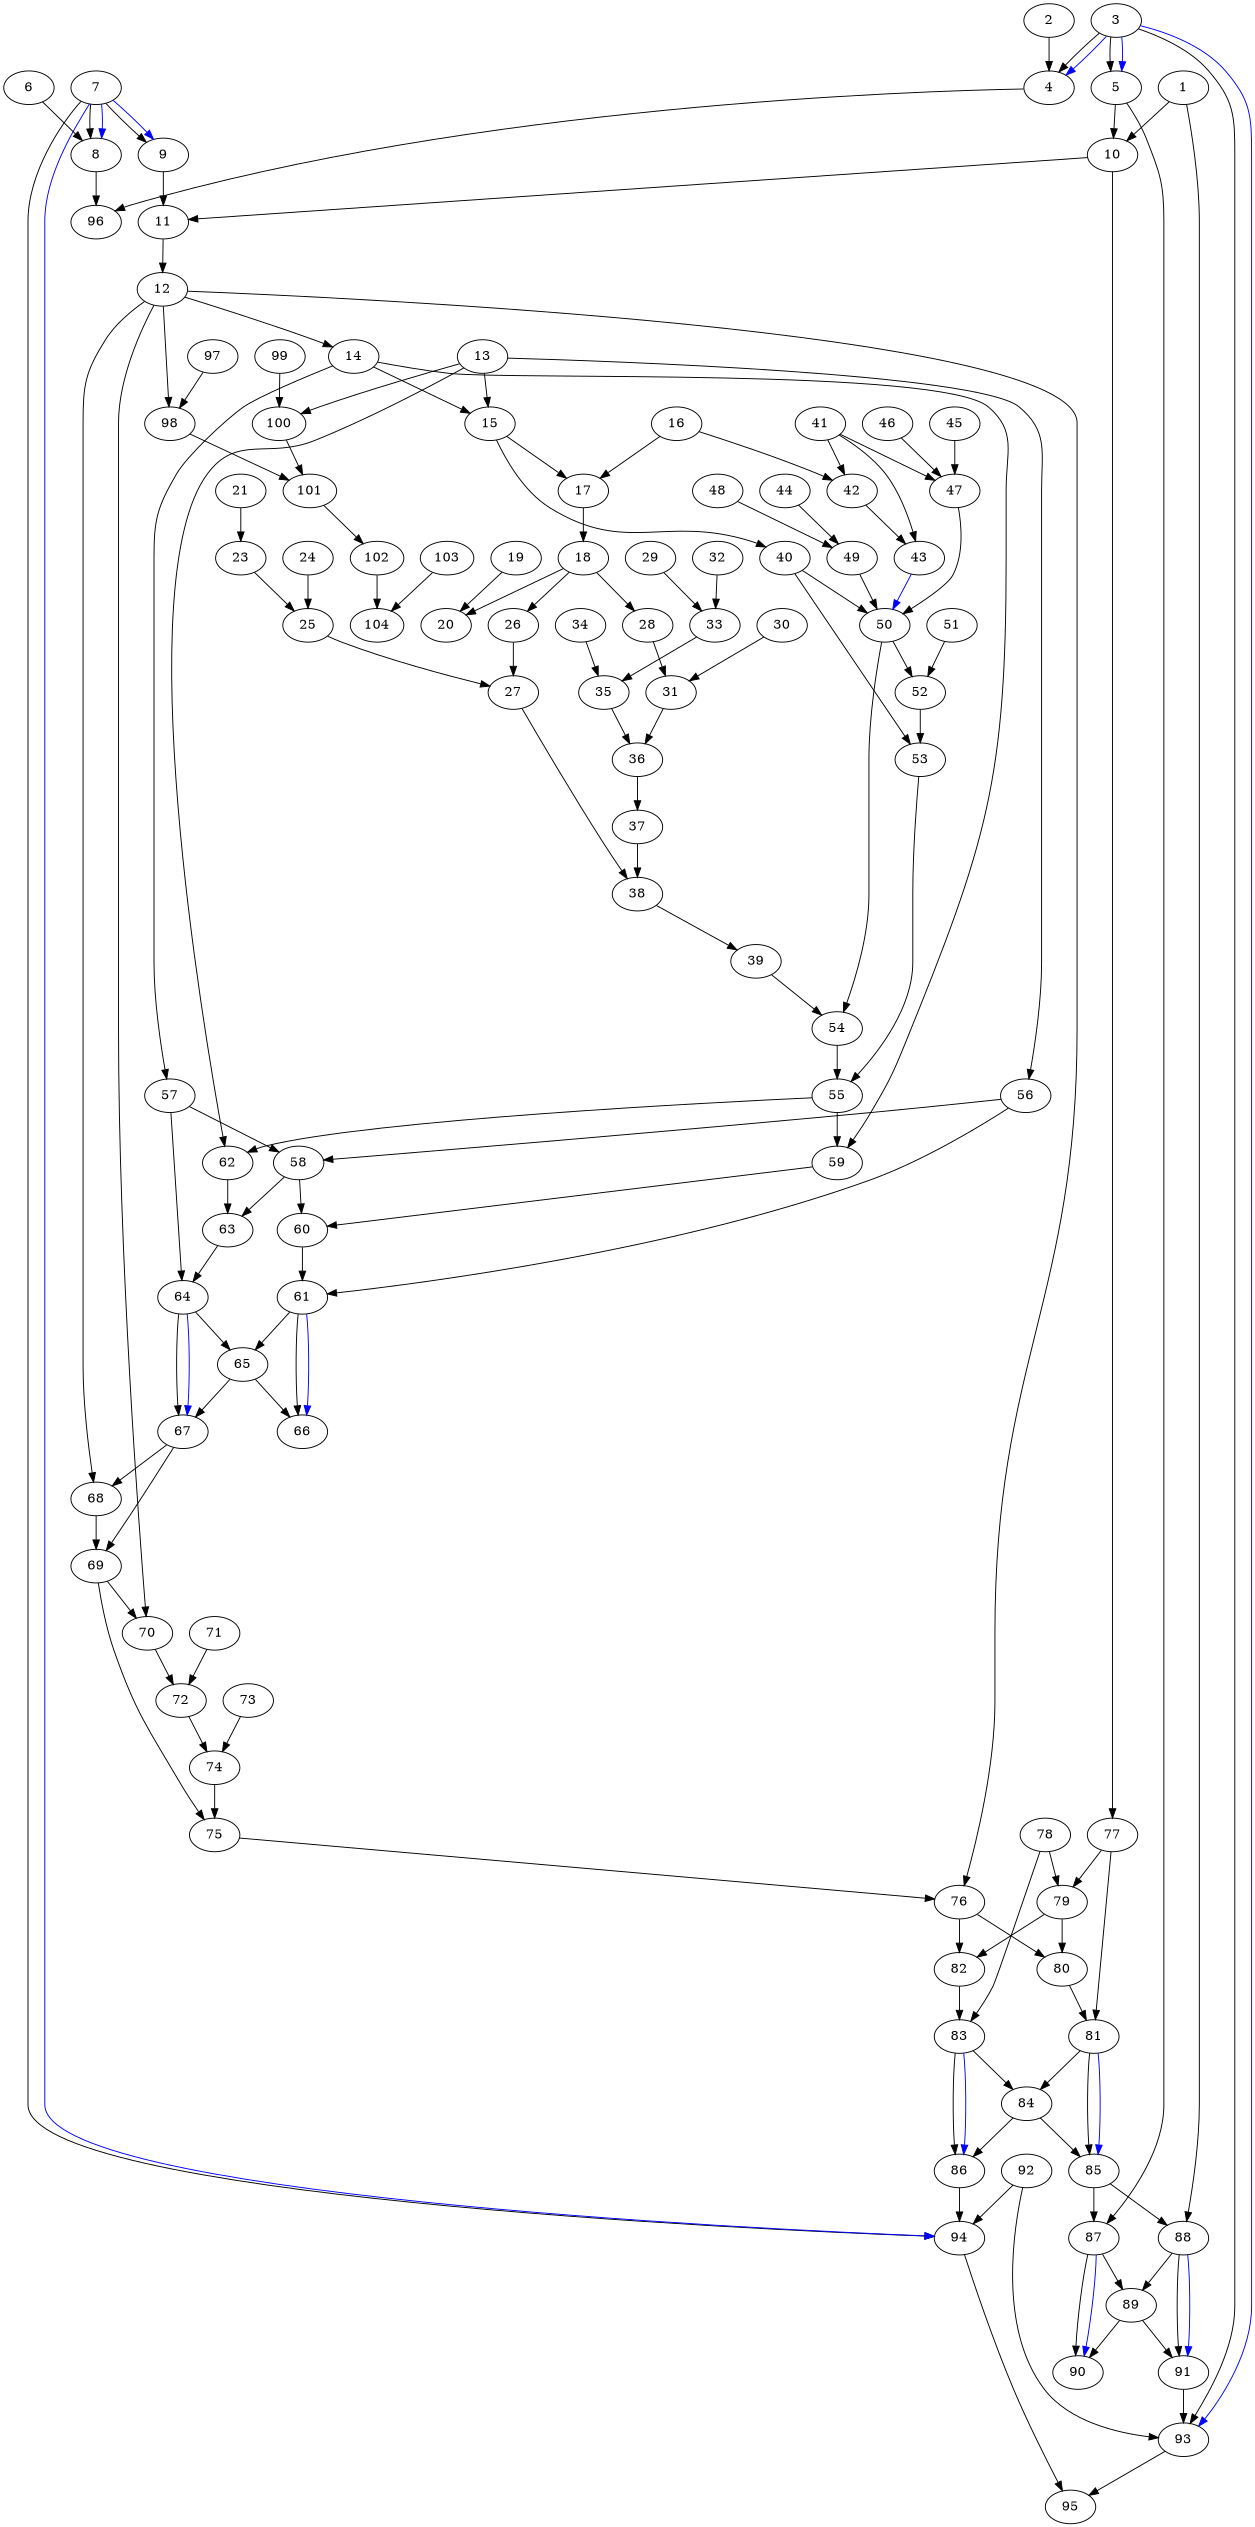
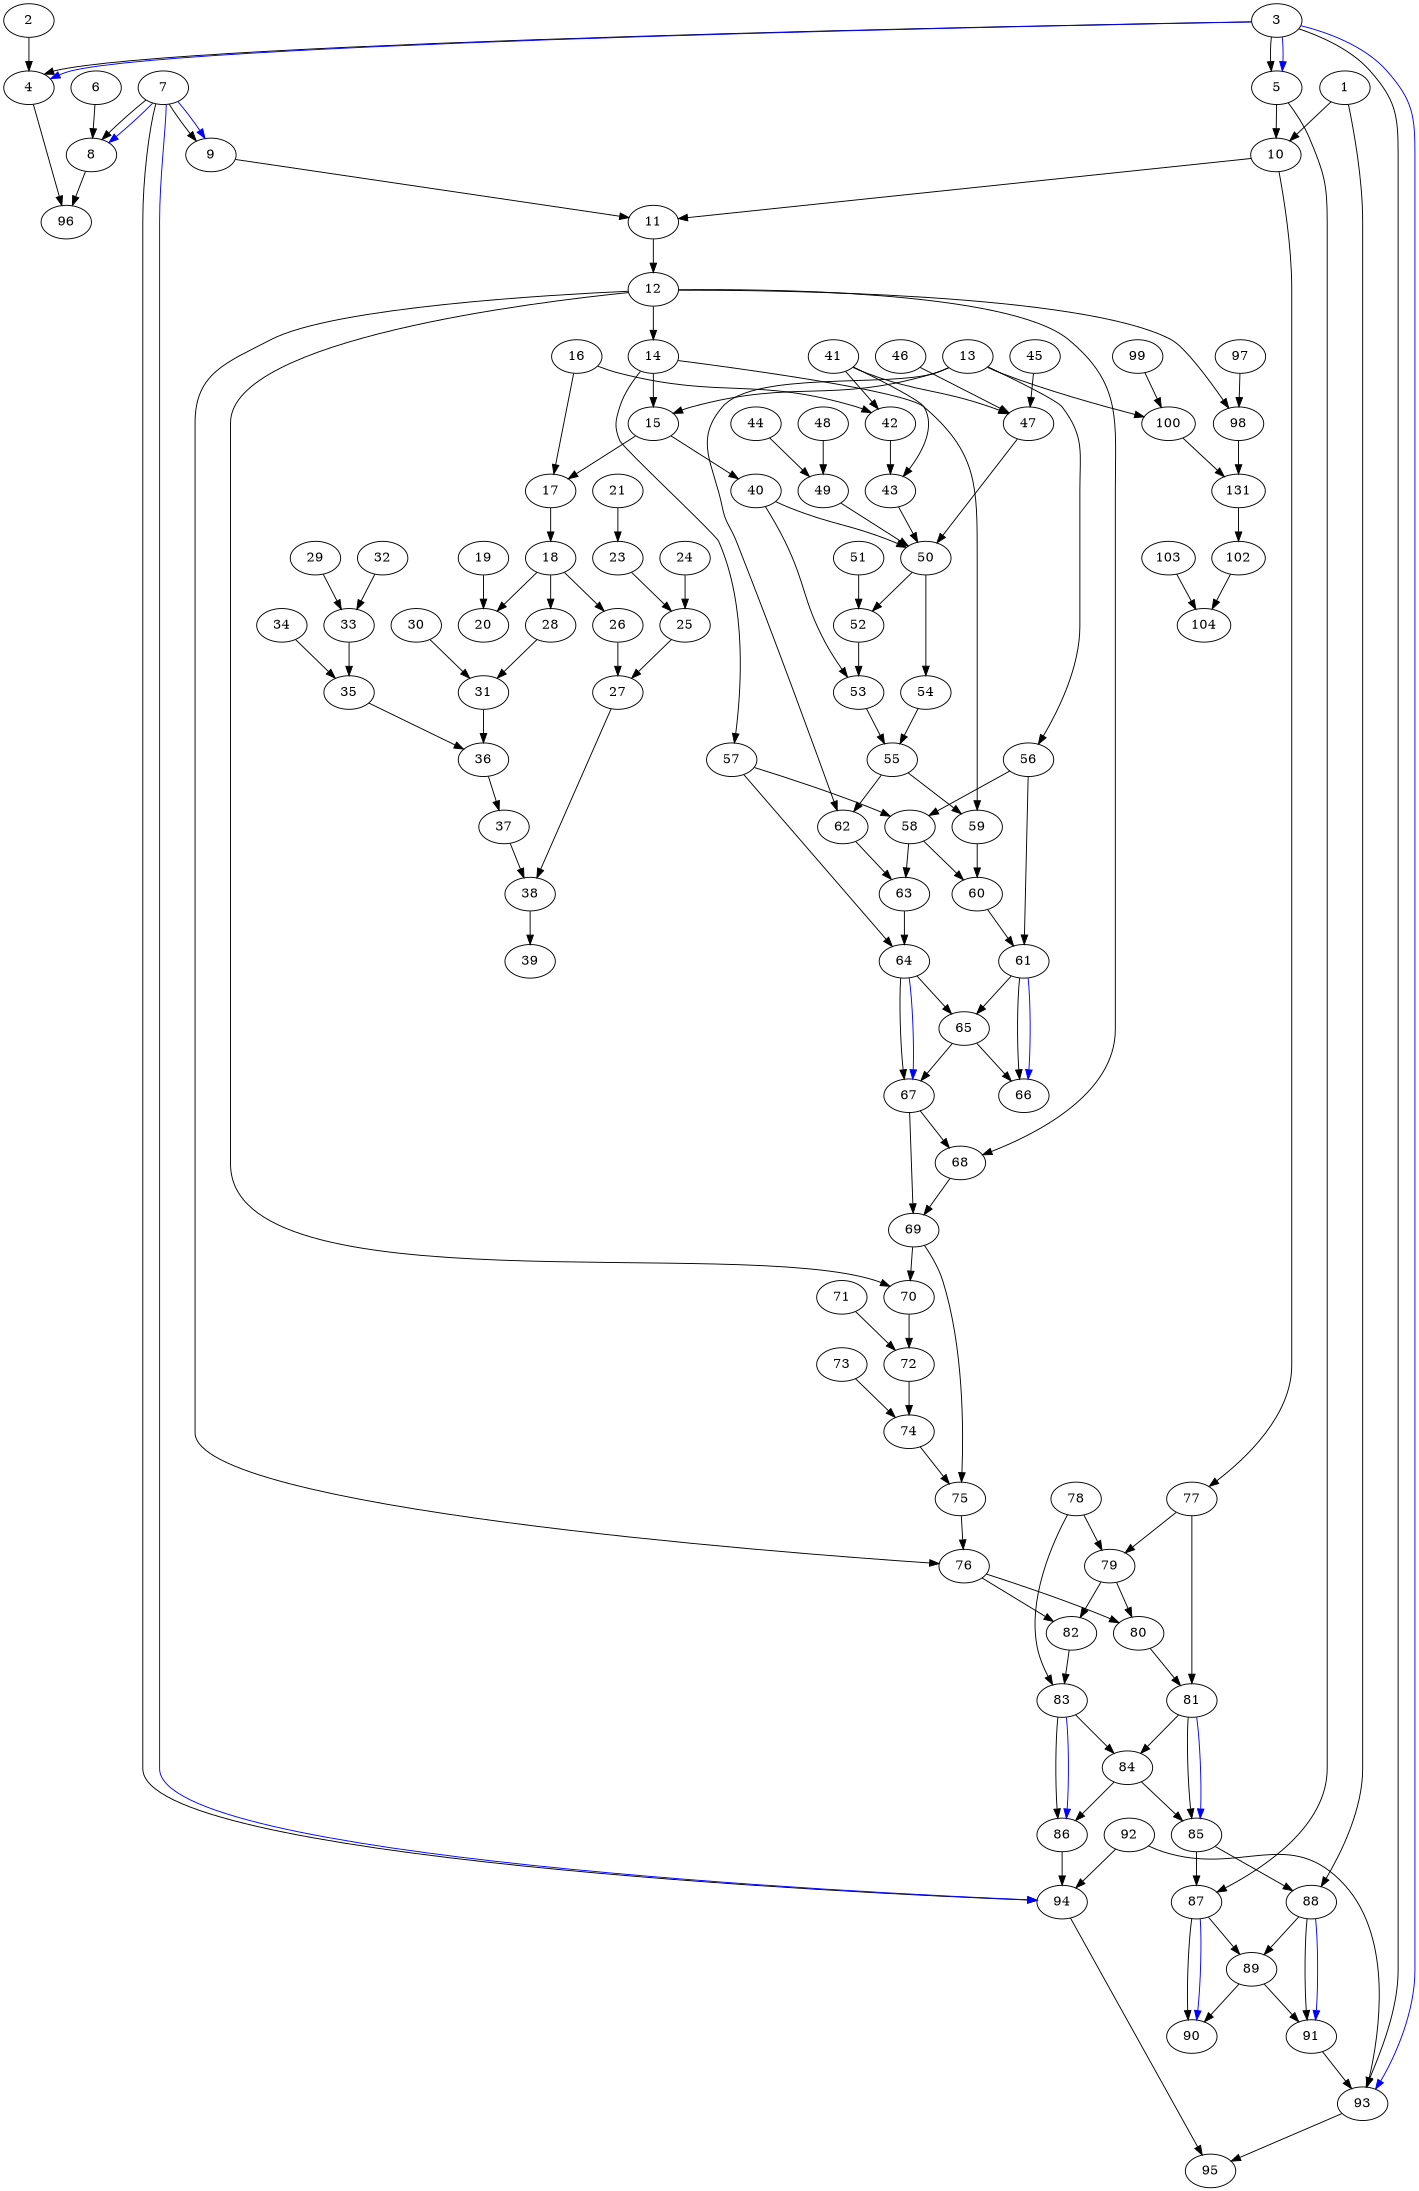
(310, 491) -> (1239, 491)
(904, 588) -> (906, 520)
(793, 992) -> none
